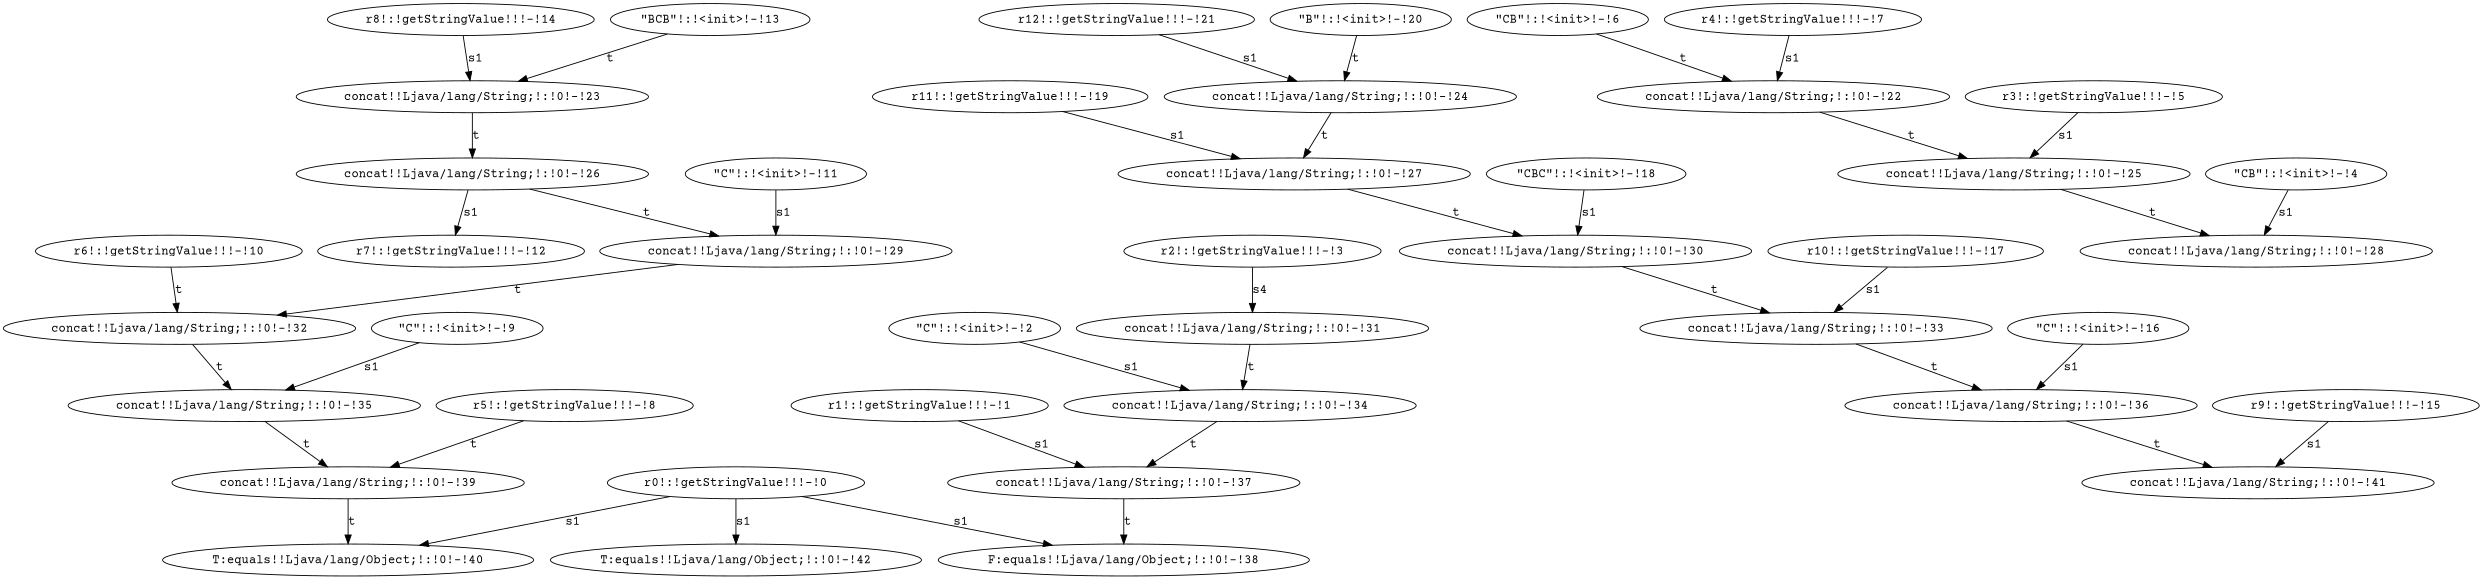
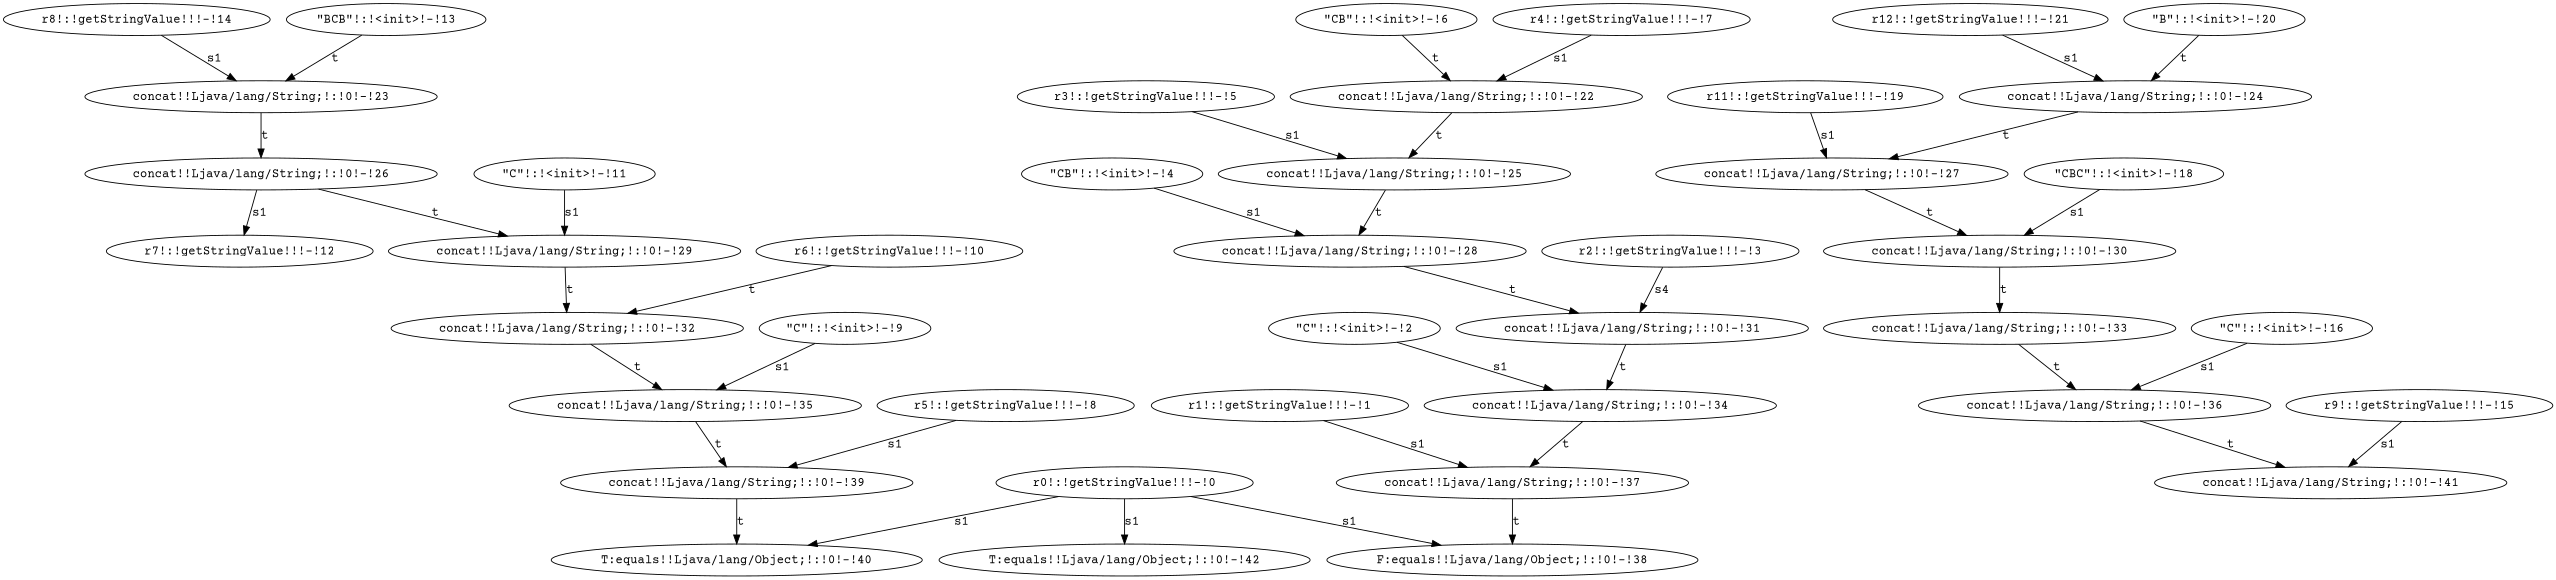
(1906, 251) -> none
none -> (1487, 289)
(474, 444) -> (895, 444)
